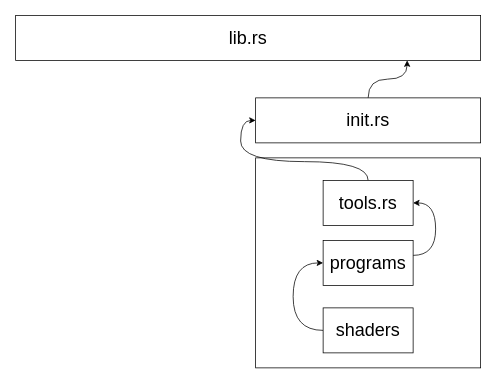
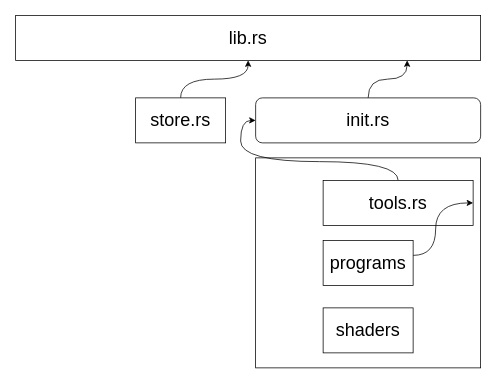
none -> (211, 79)
none -> (180, 120)
(368, 120) -> (368, 120)
(368, 203) -> (398, 203)
(293, 298) -> none
